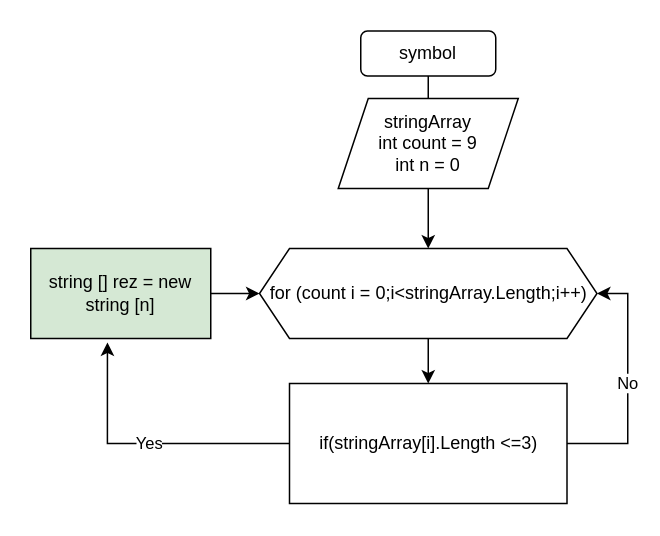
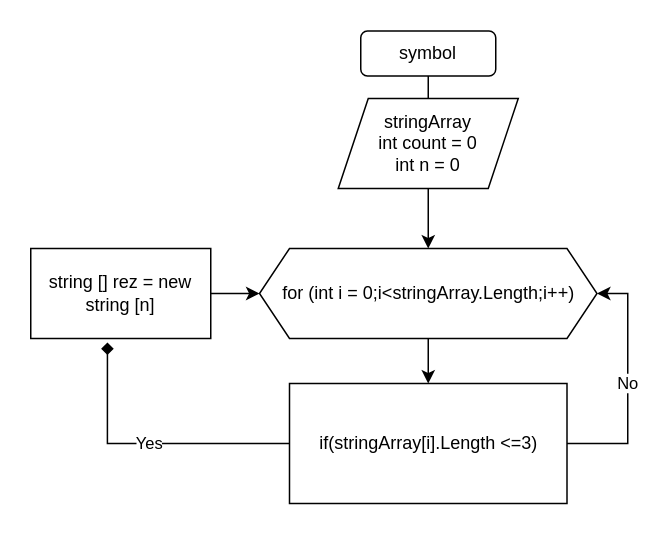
(428, 143) -> (428, 143)
(121, 293) -> (121, 293)
(429, 293) -> (429, 293)
(107, 354) -> (107, 355)
